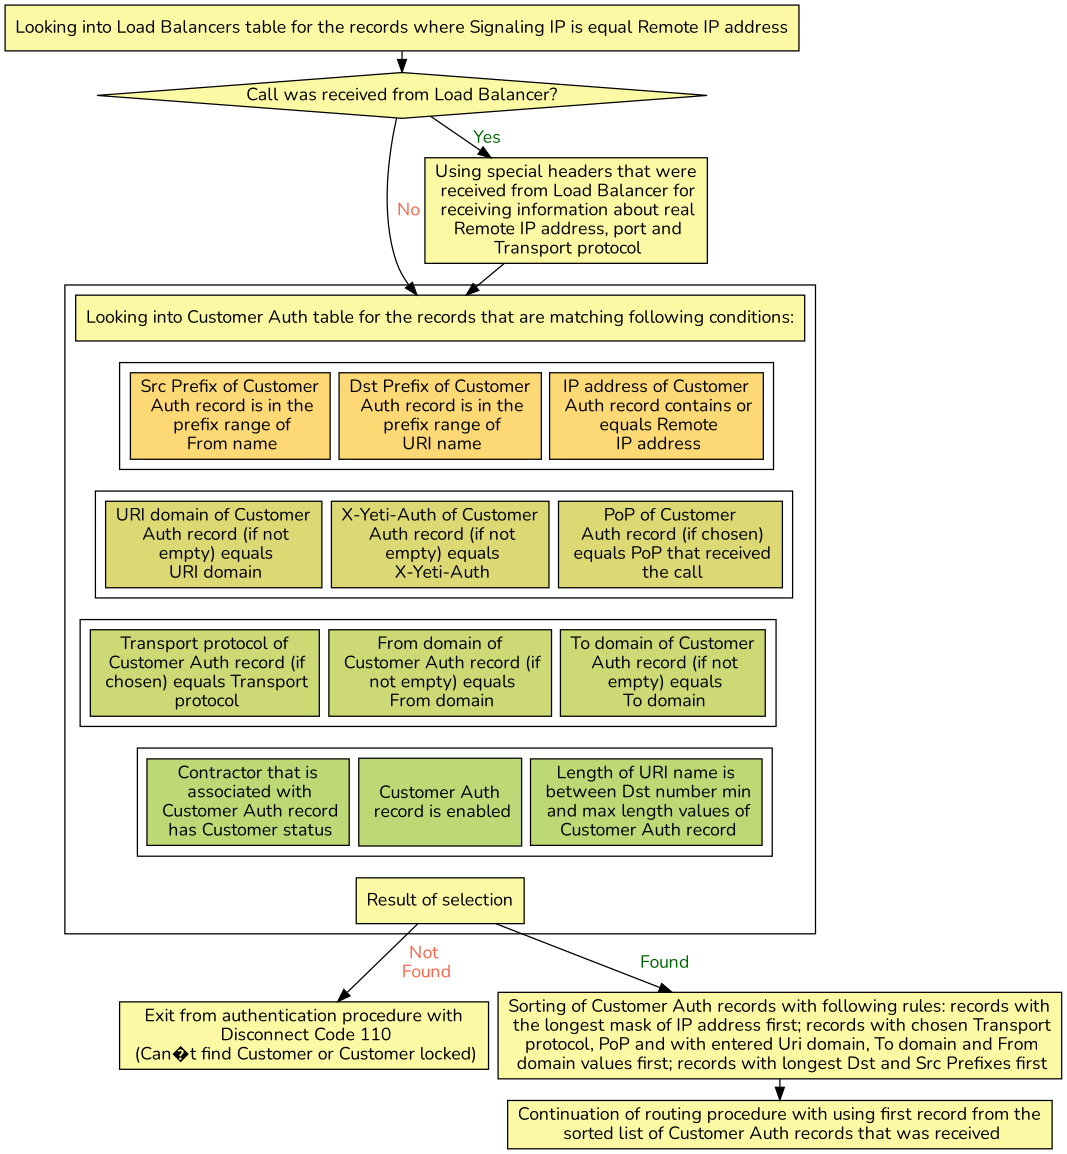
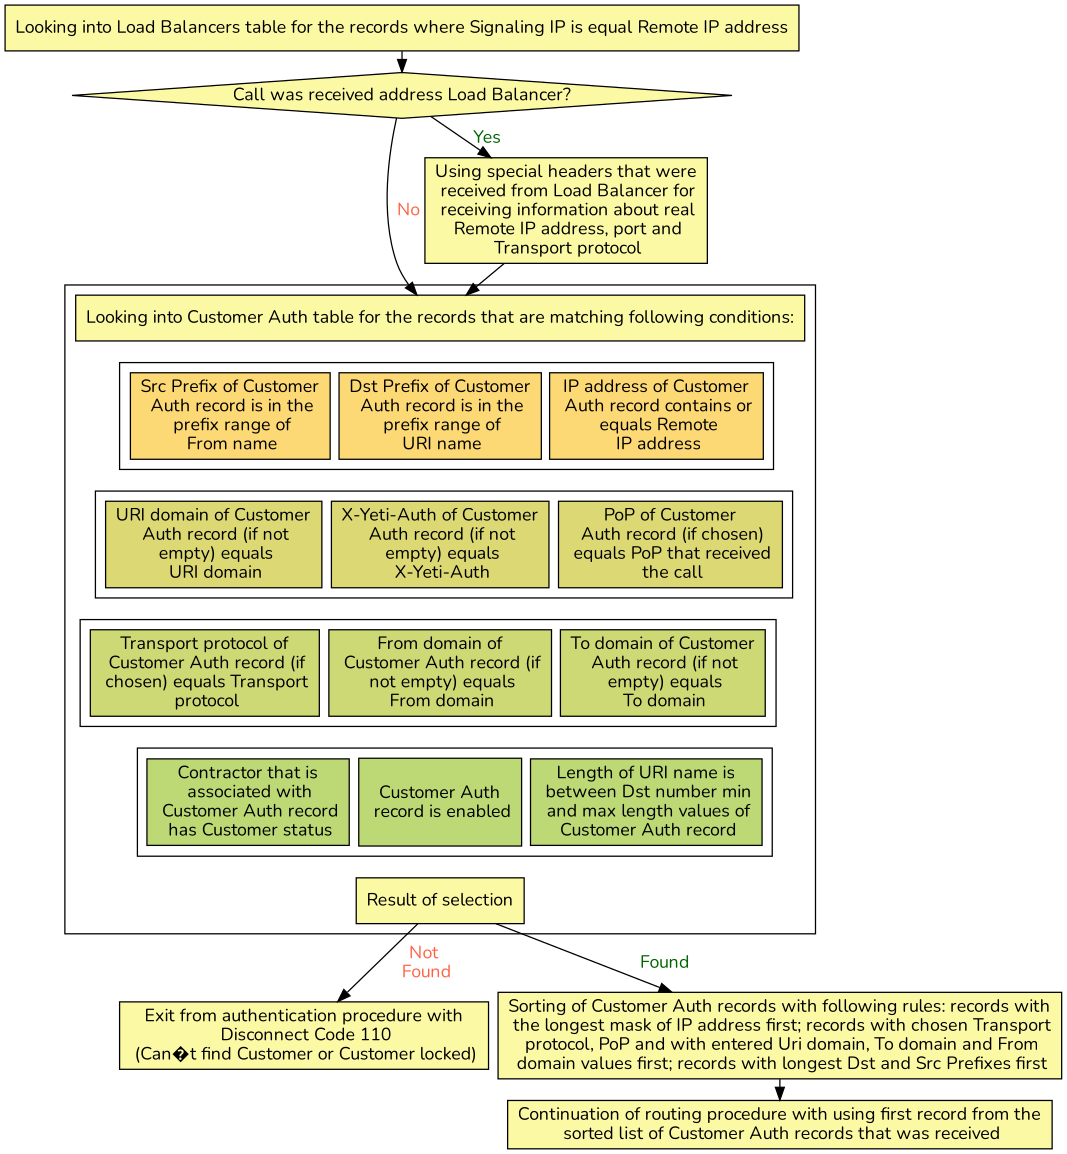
(402, 95) -> (402, 95)
